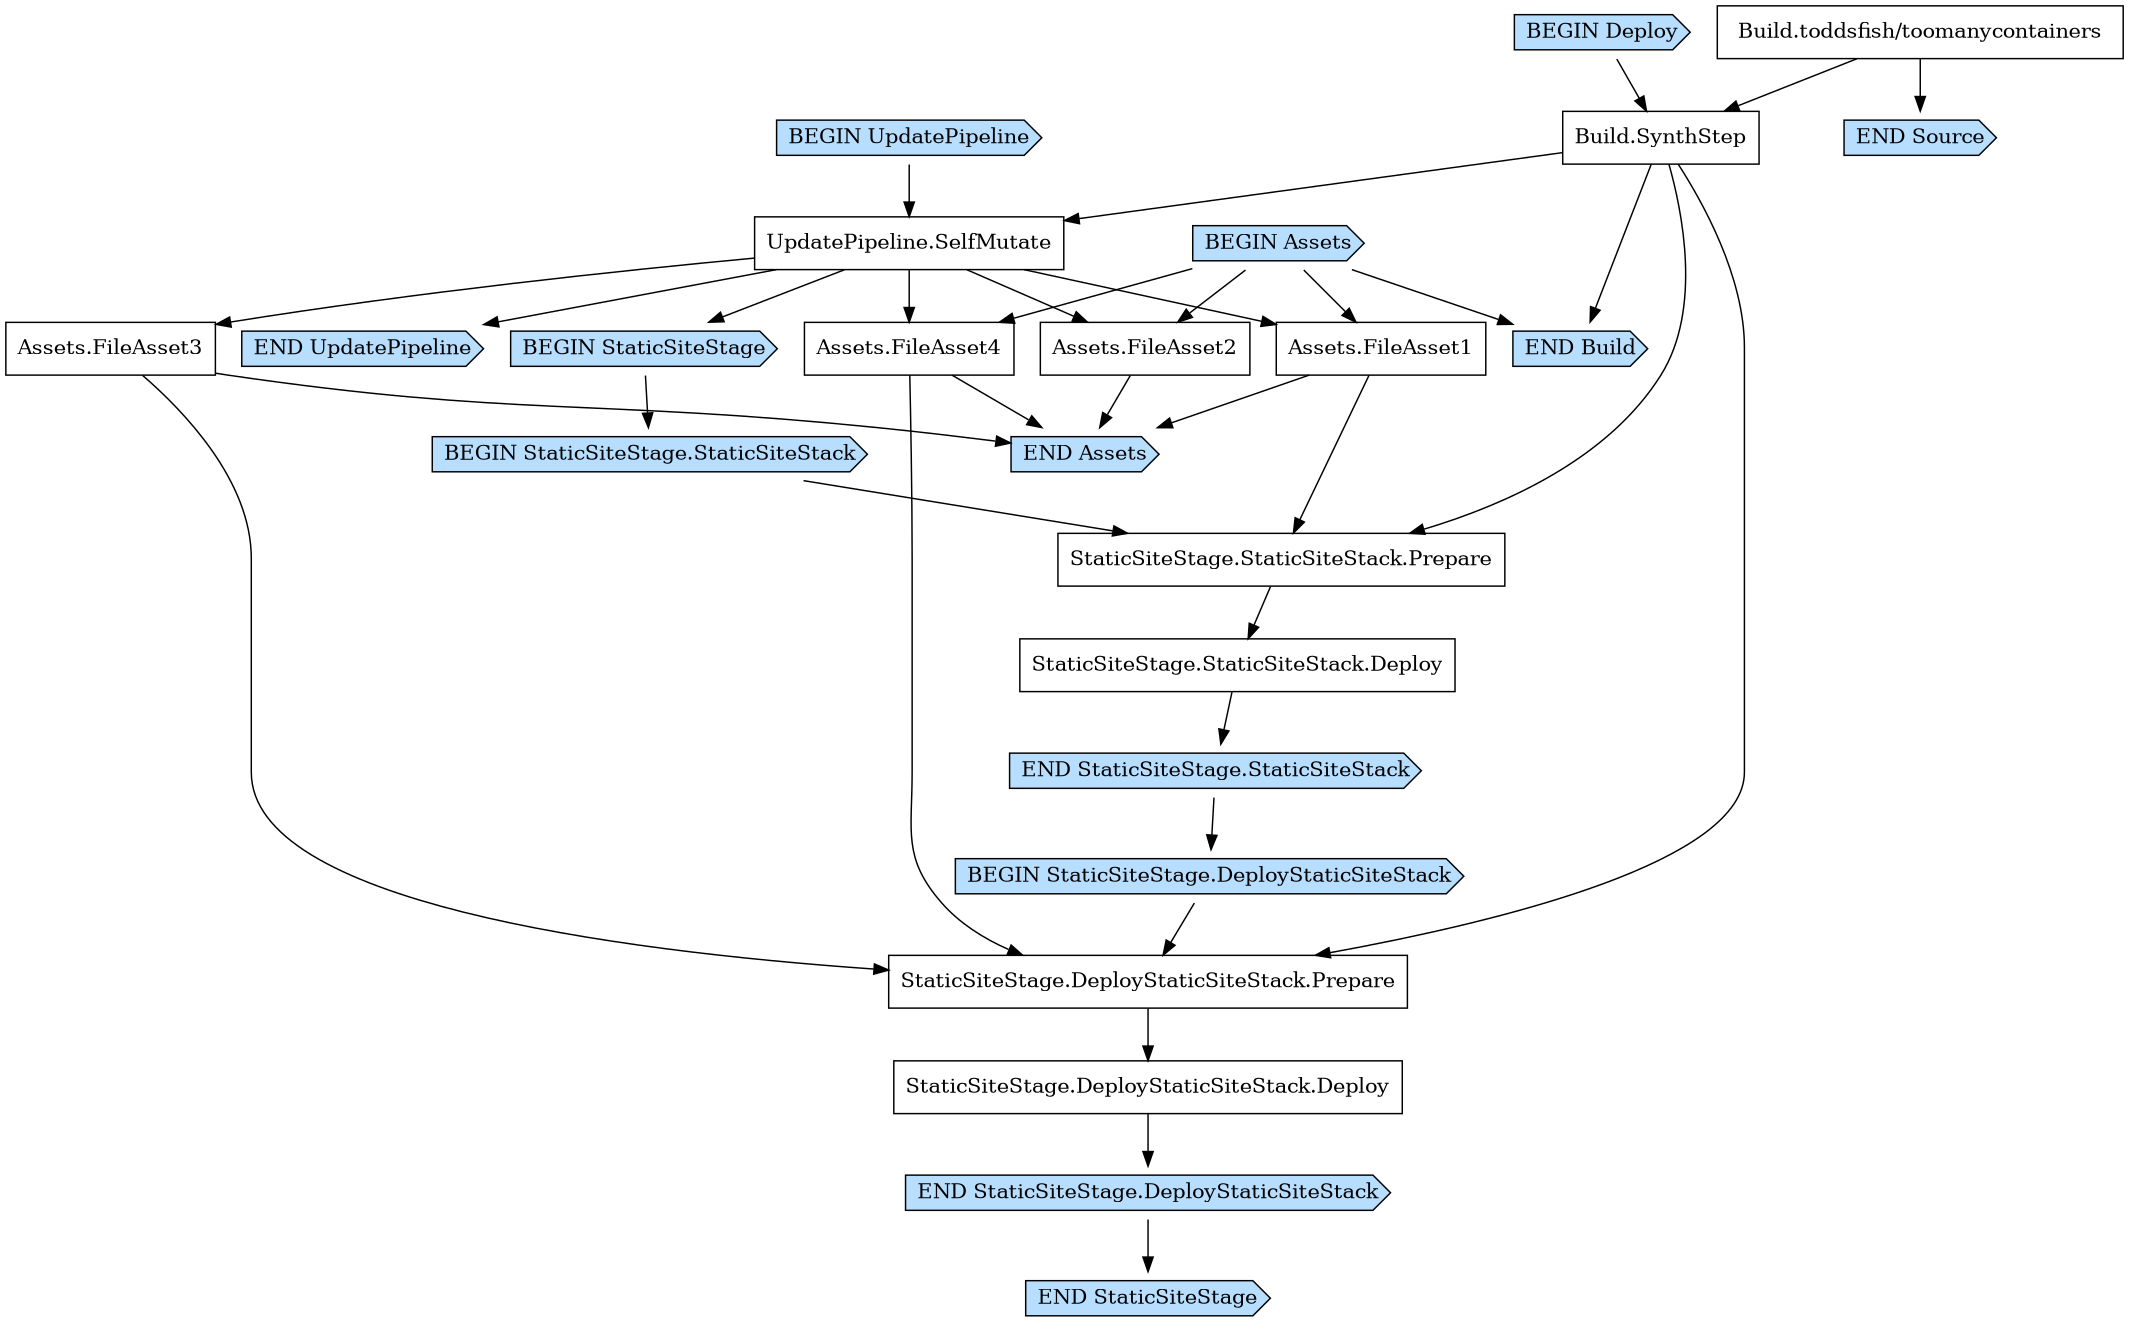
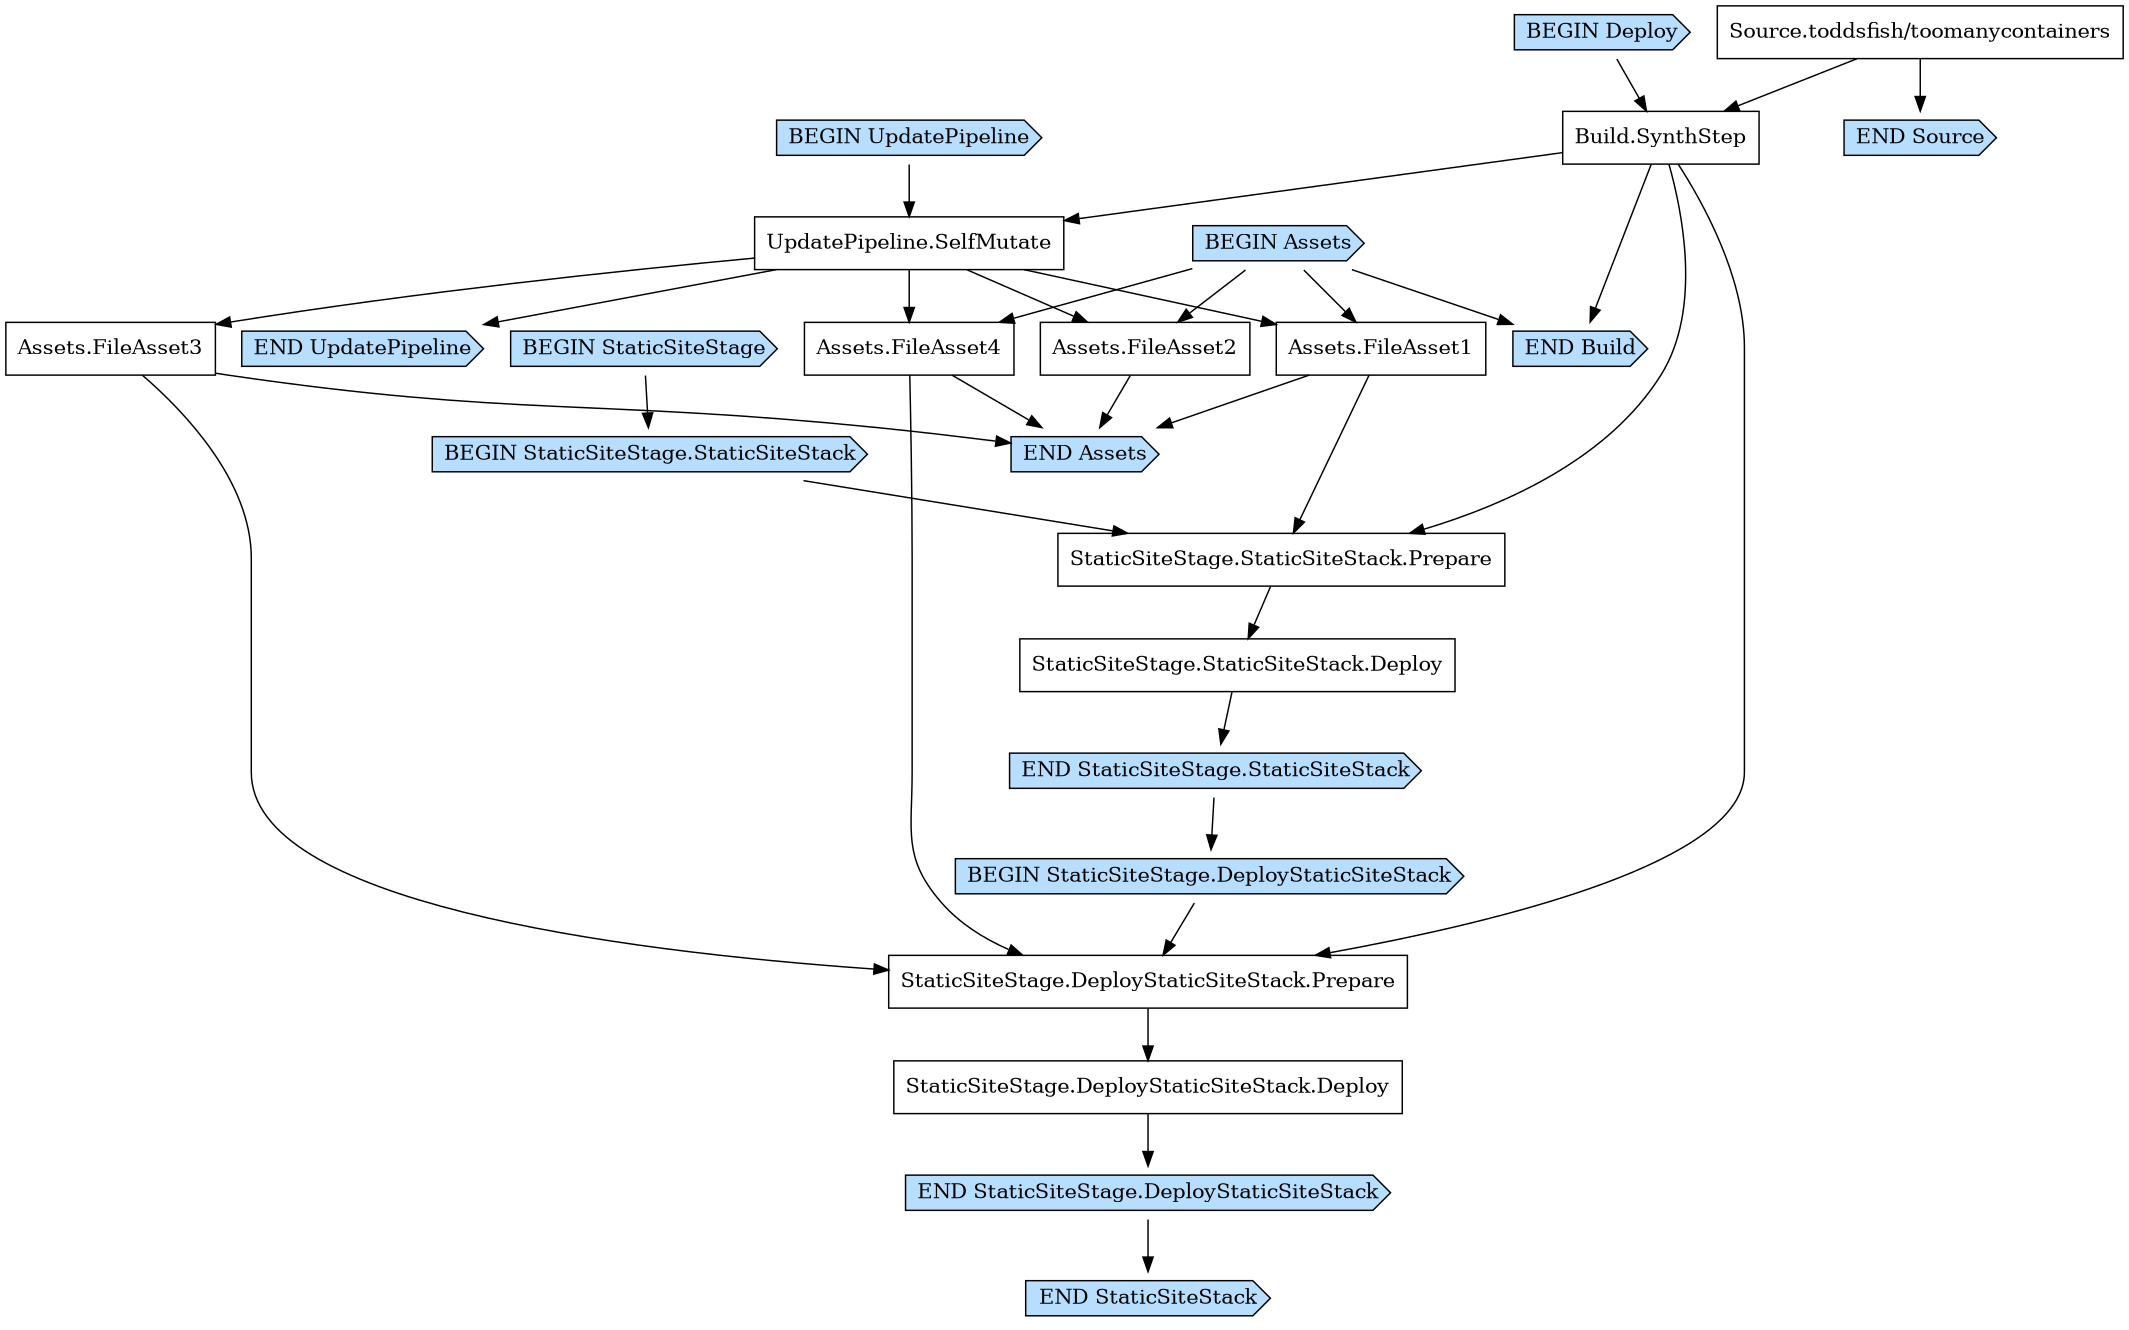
(1920, 32) -> (1920, 32)
(783, 293) -> none
(1148, 1298) -> (1148, 1298)
